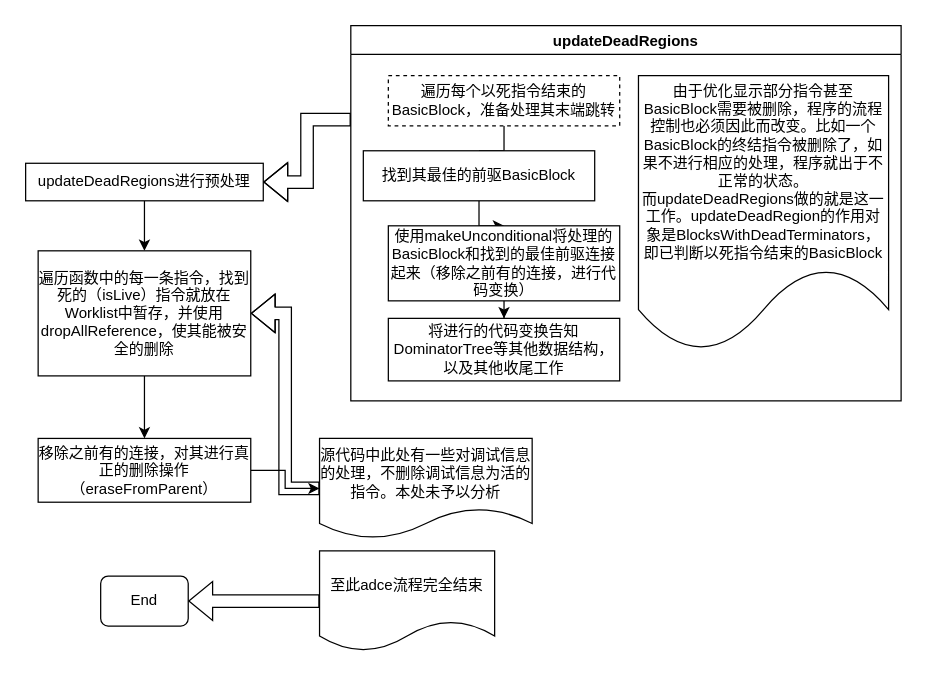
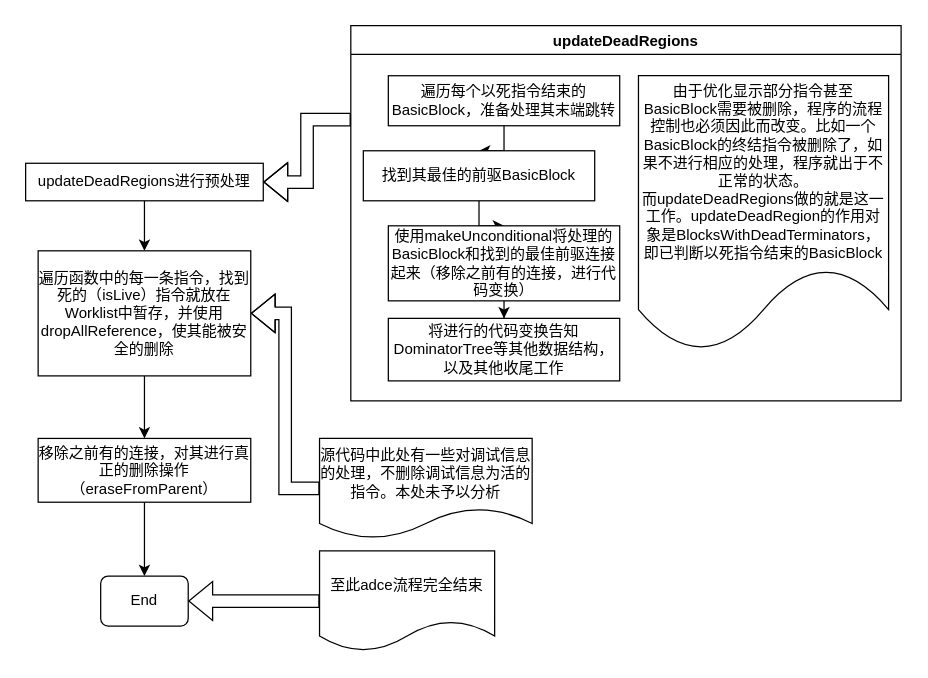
(504, 101) -> (504, 101)
(485, 151) -> (488, 151)
(285, 475) -> (144, 534)
